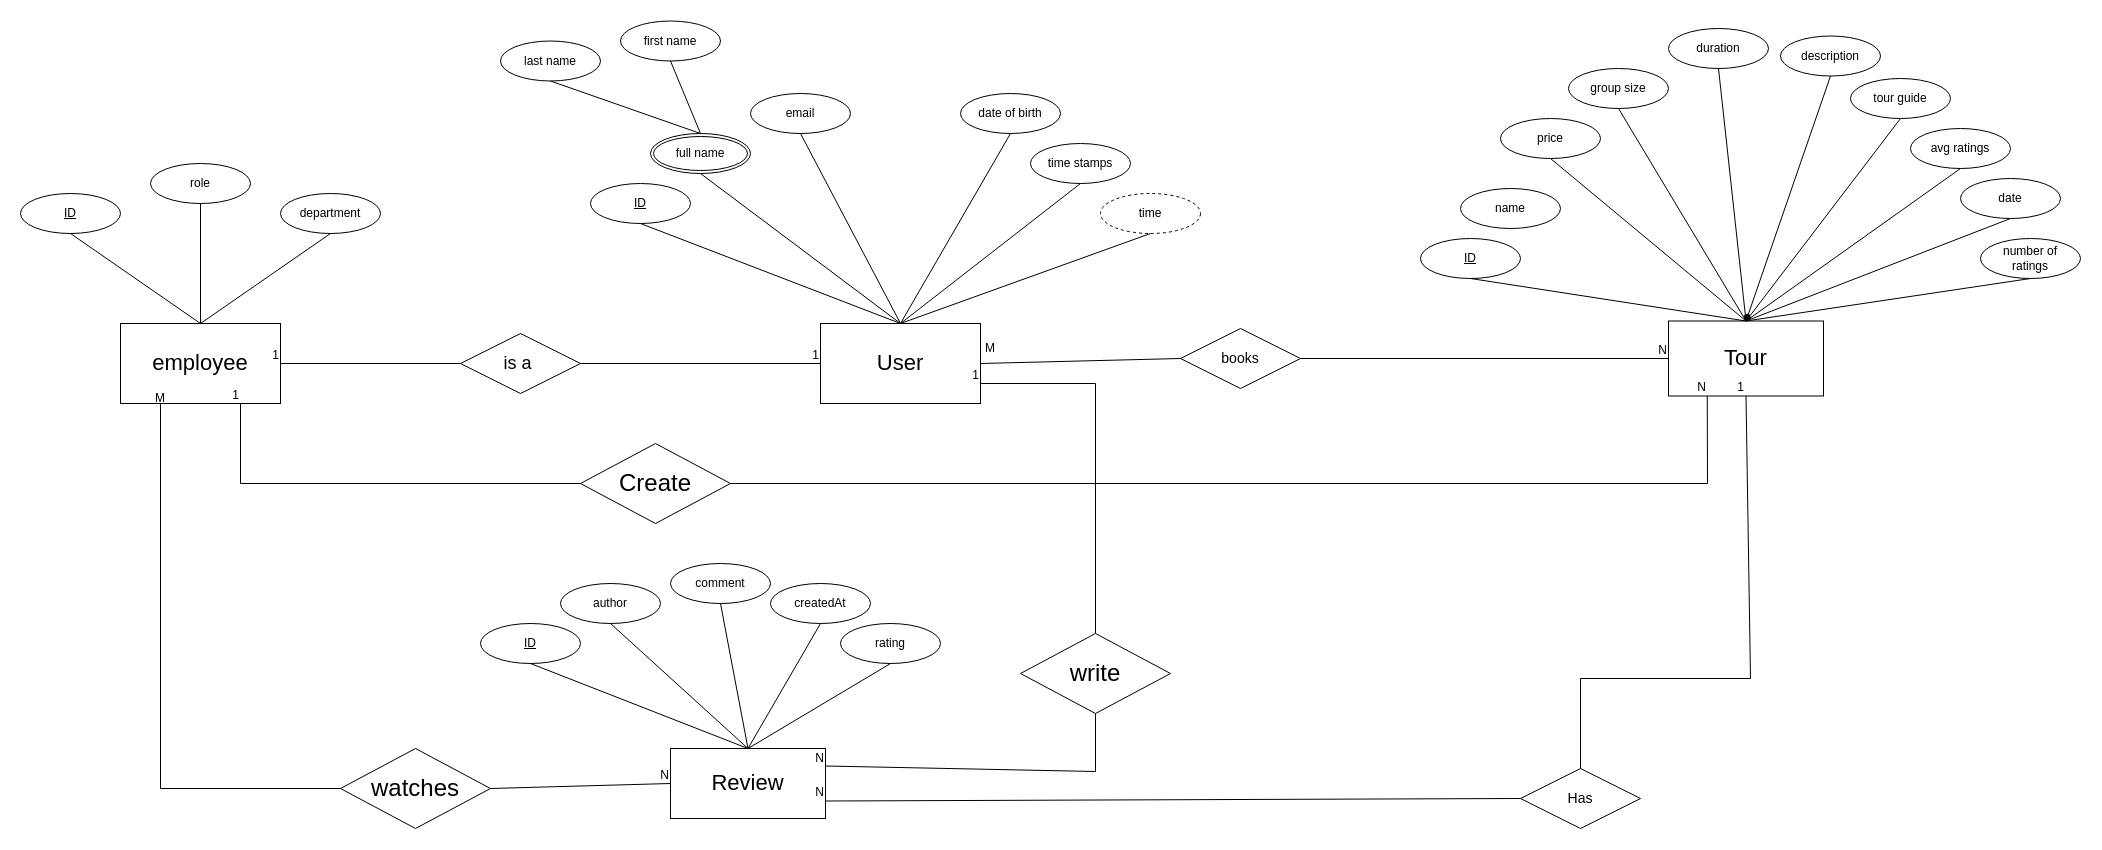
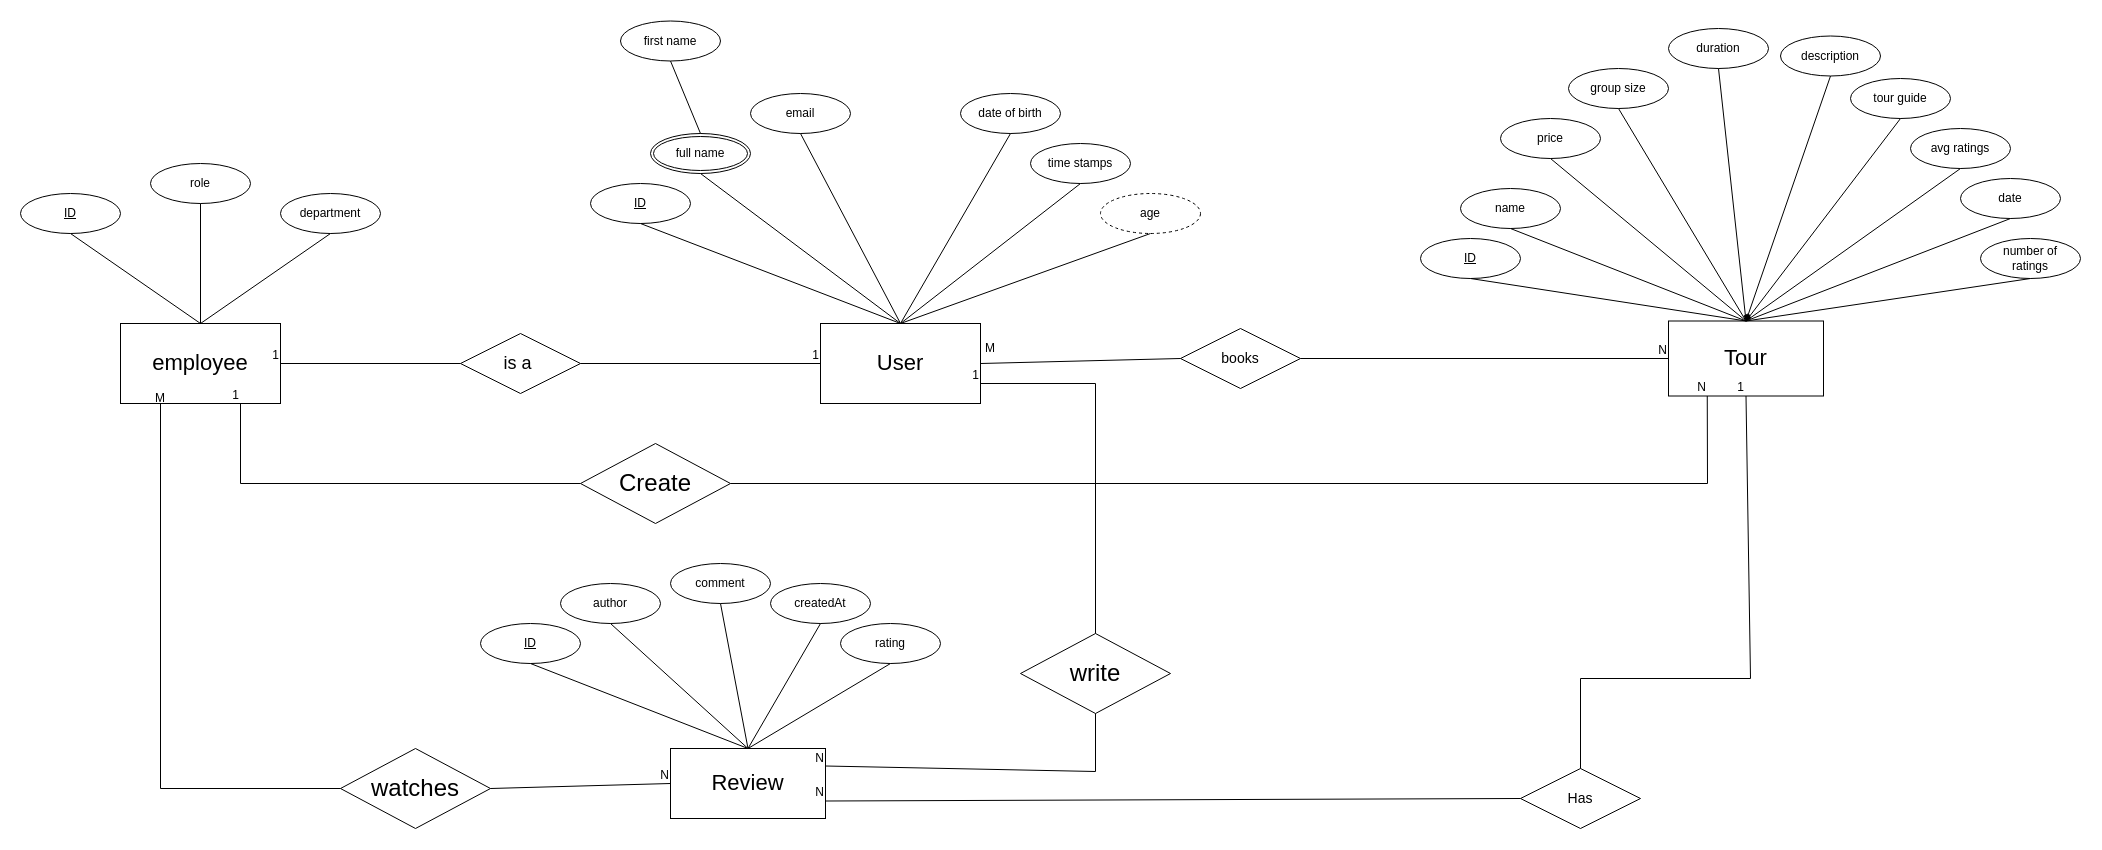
(551, 61) -> none
(626, 107) -> none
(1151, 214) -> (1151, 214)
none -> (1625, 273)
